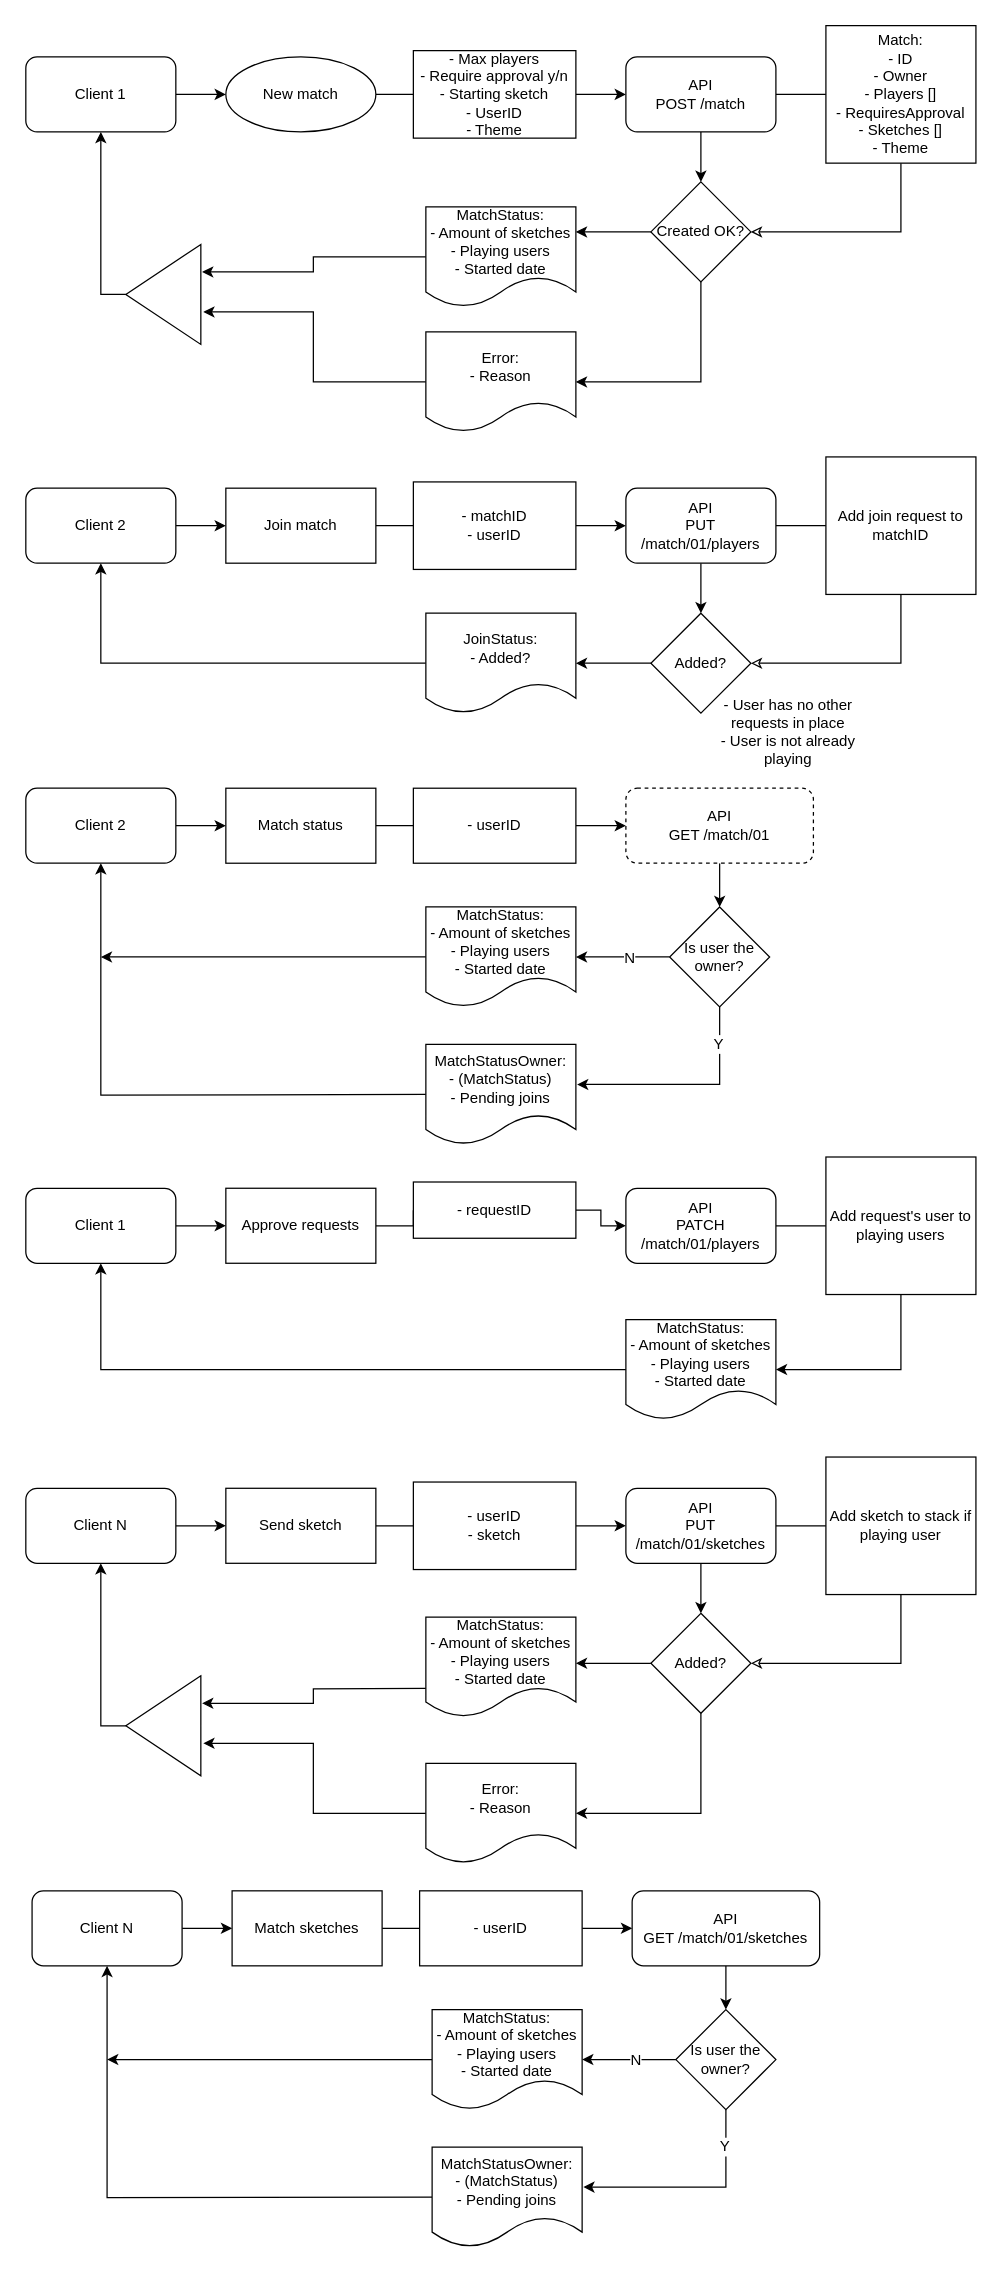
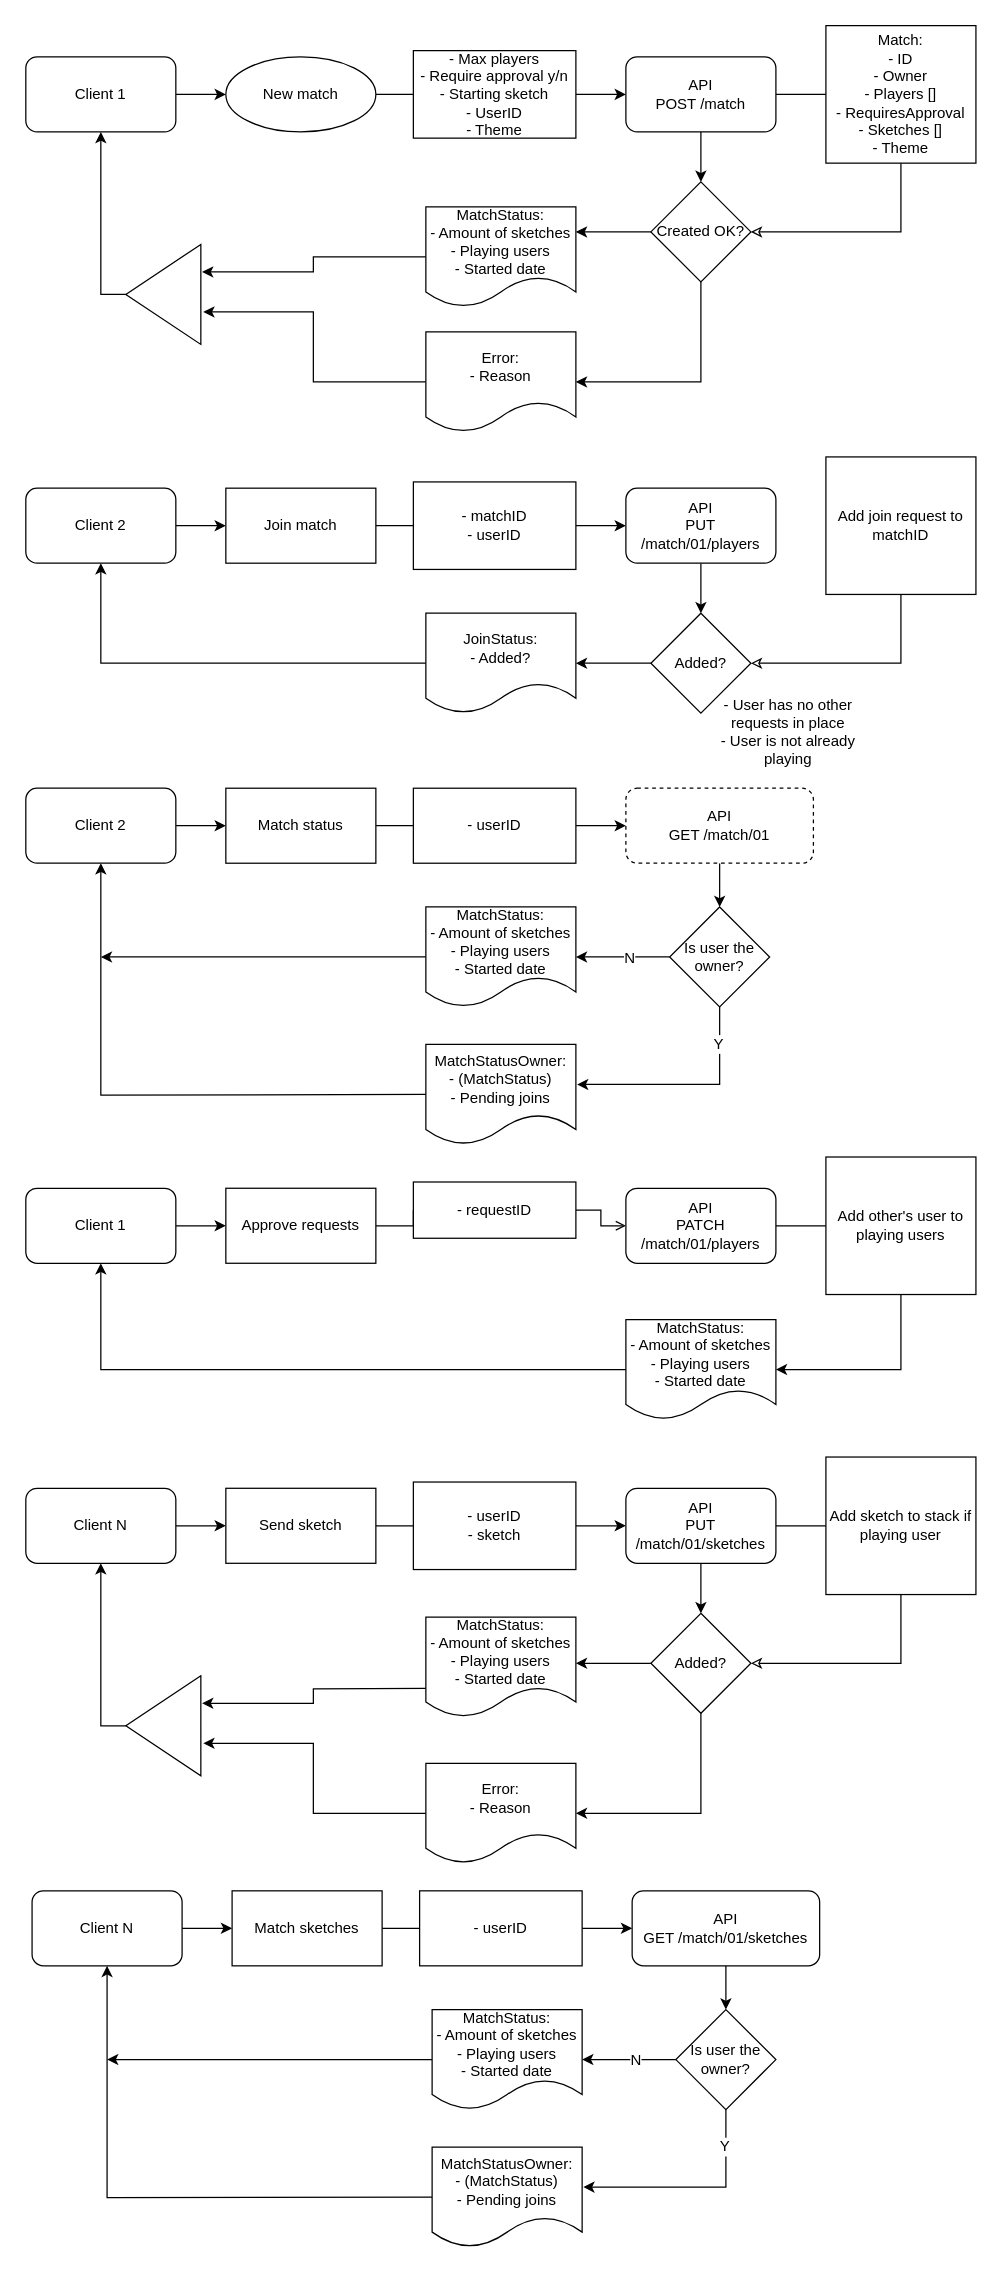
(801, 526) -> none
(616, 1226) -> (618, 1226)
(901, 1226) -> (901, 1226)
